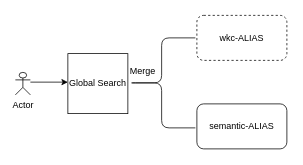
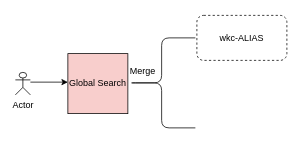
(98, 84) -> (98, 84)
(242, 126) -> none
